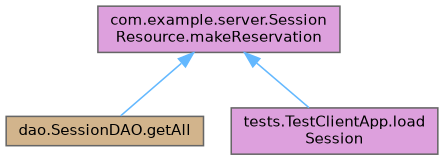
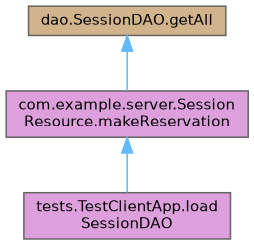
(151, 90) -> (127, 71)
(335, 131) -> (127, 216)
